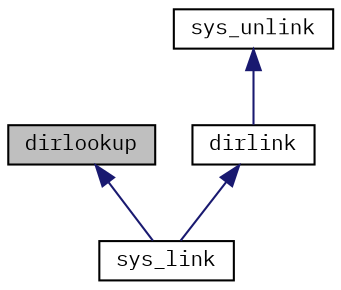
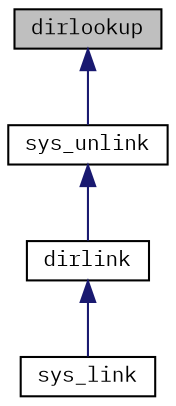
(131, 211) -> (88, 98)
